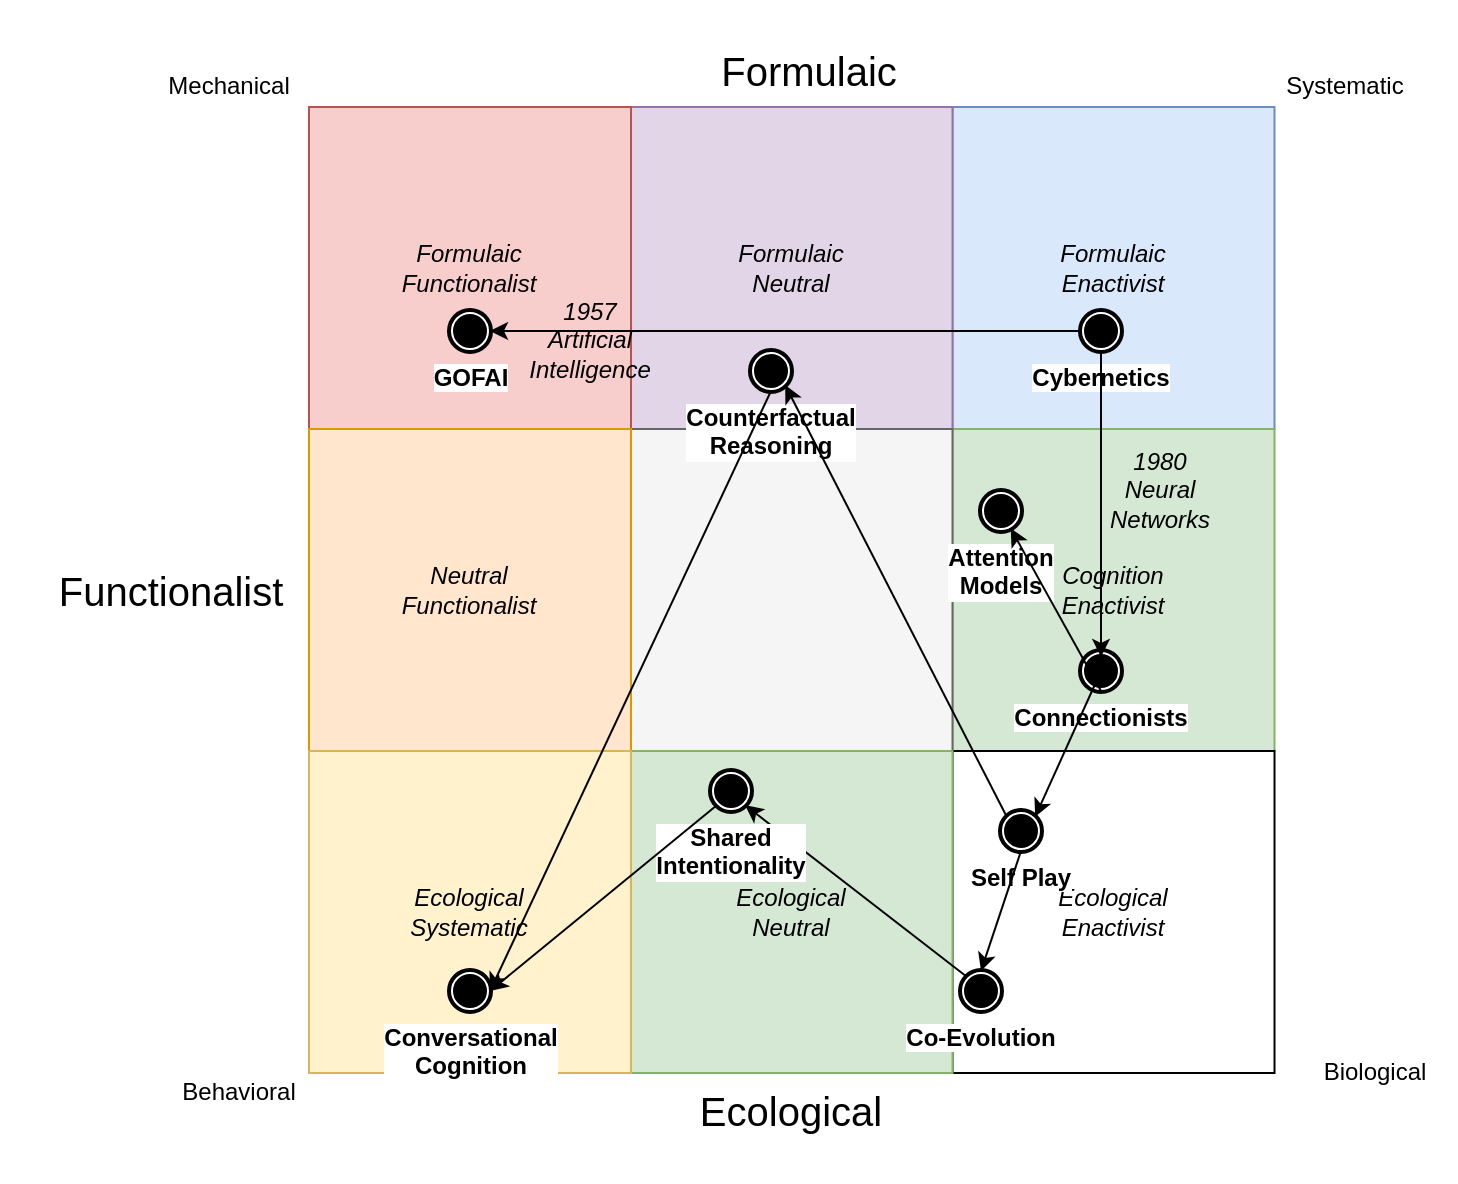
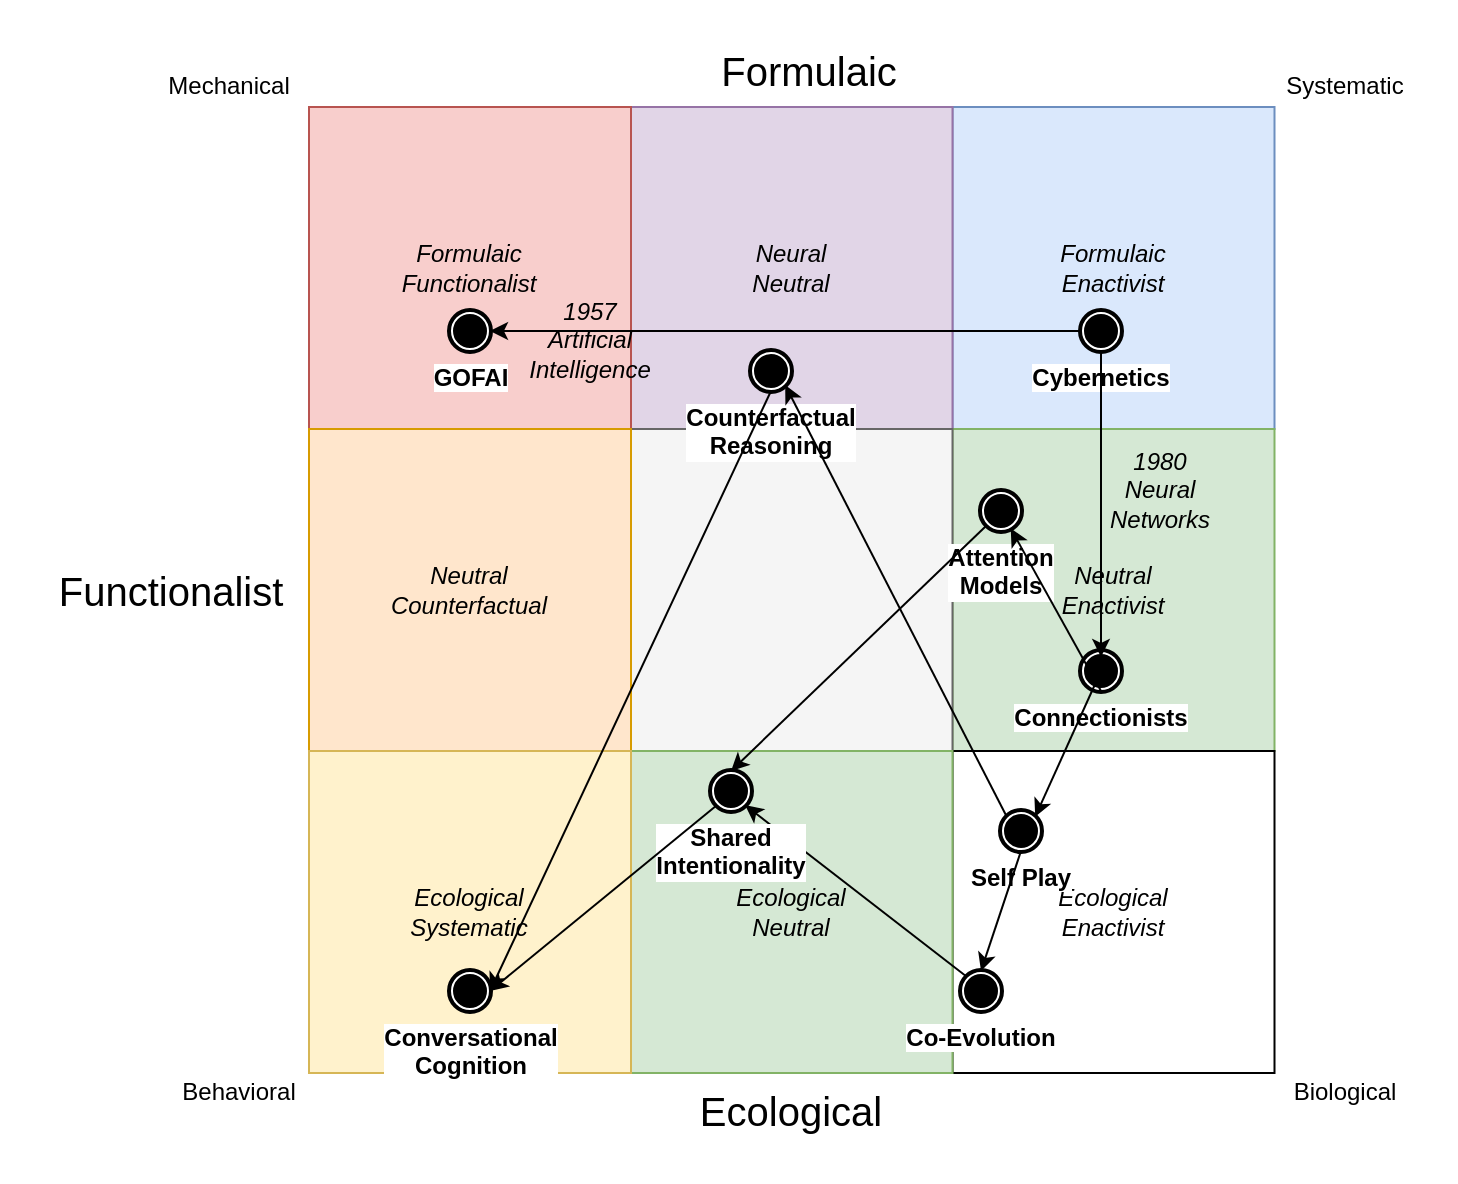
(792, 269) -> (792, 269)
(470, 591) -> (470, 591)
(1114, 591) -> (1114, 591)
none -> (863, 644)
(1375, 1073) -> (1345, 1093)
